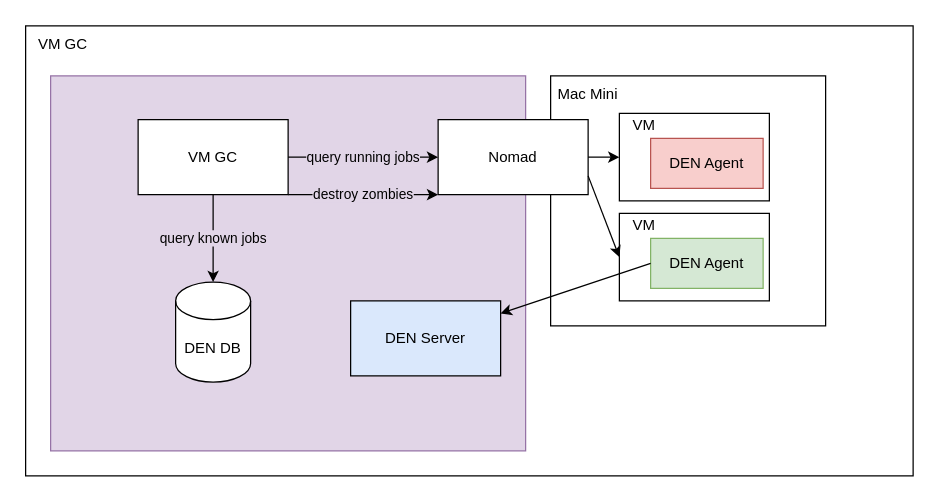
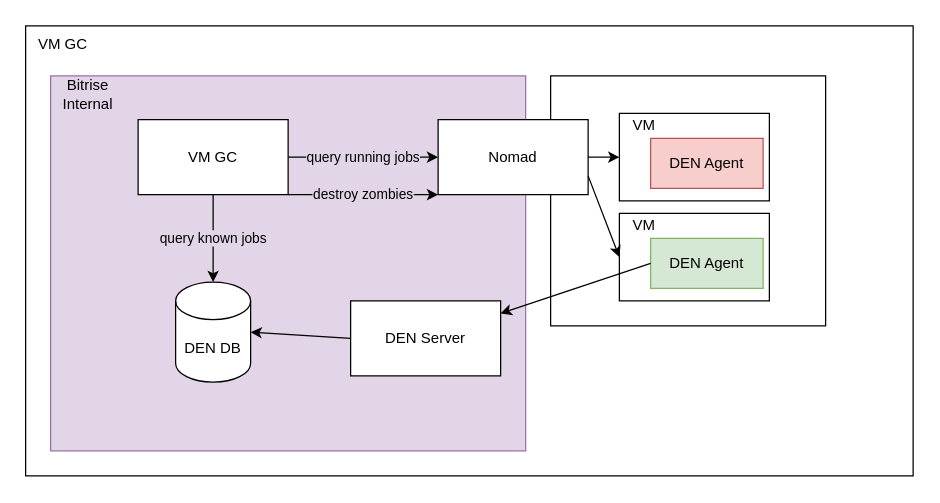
none -> (88, 94)
(588, 94) -> none
none -> (305, 335)
(426, 338) -> (426, 338)
